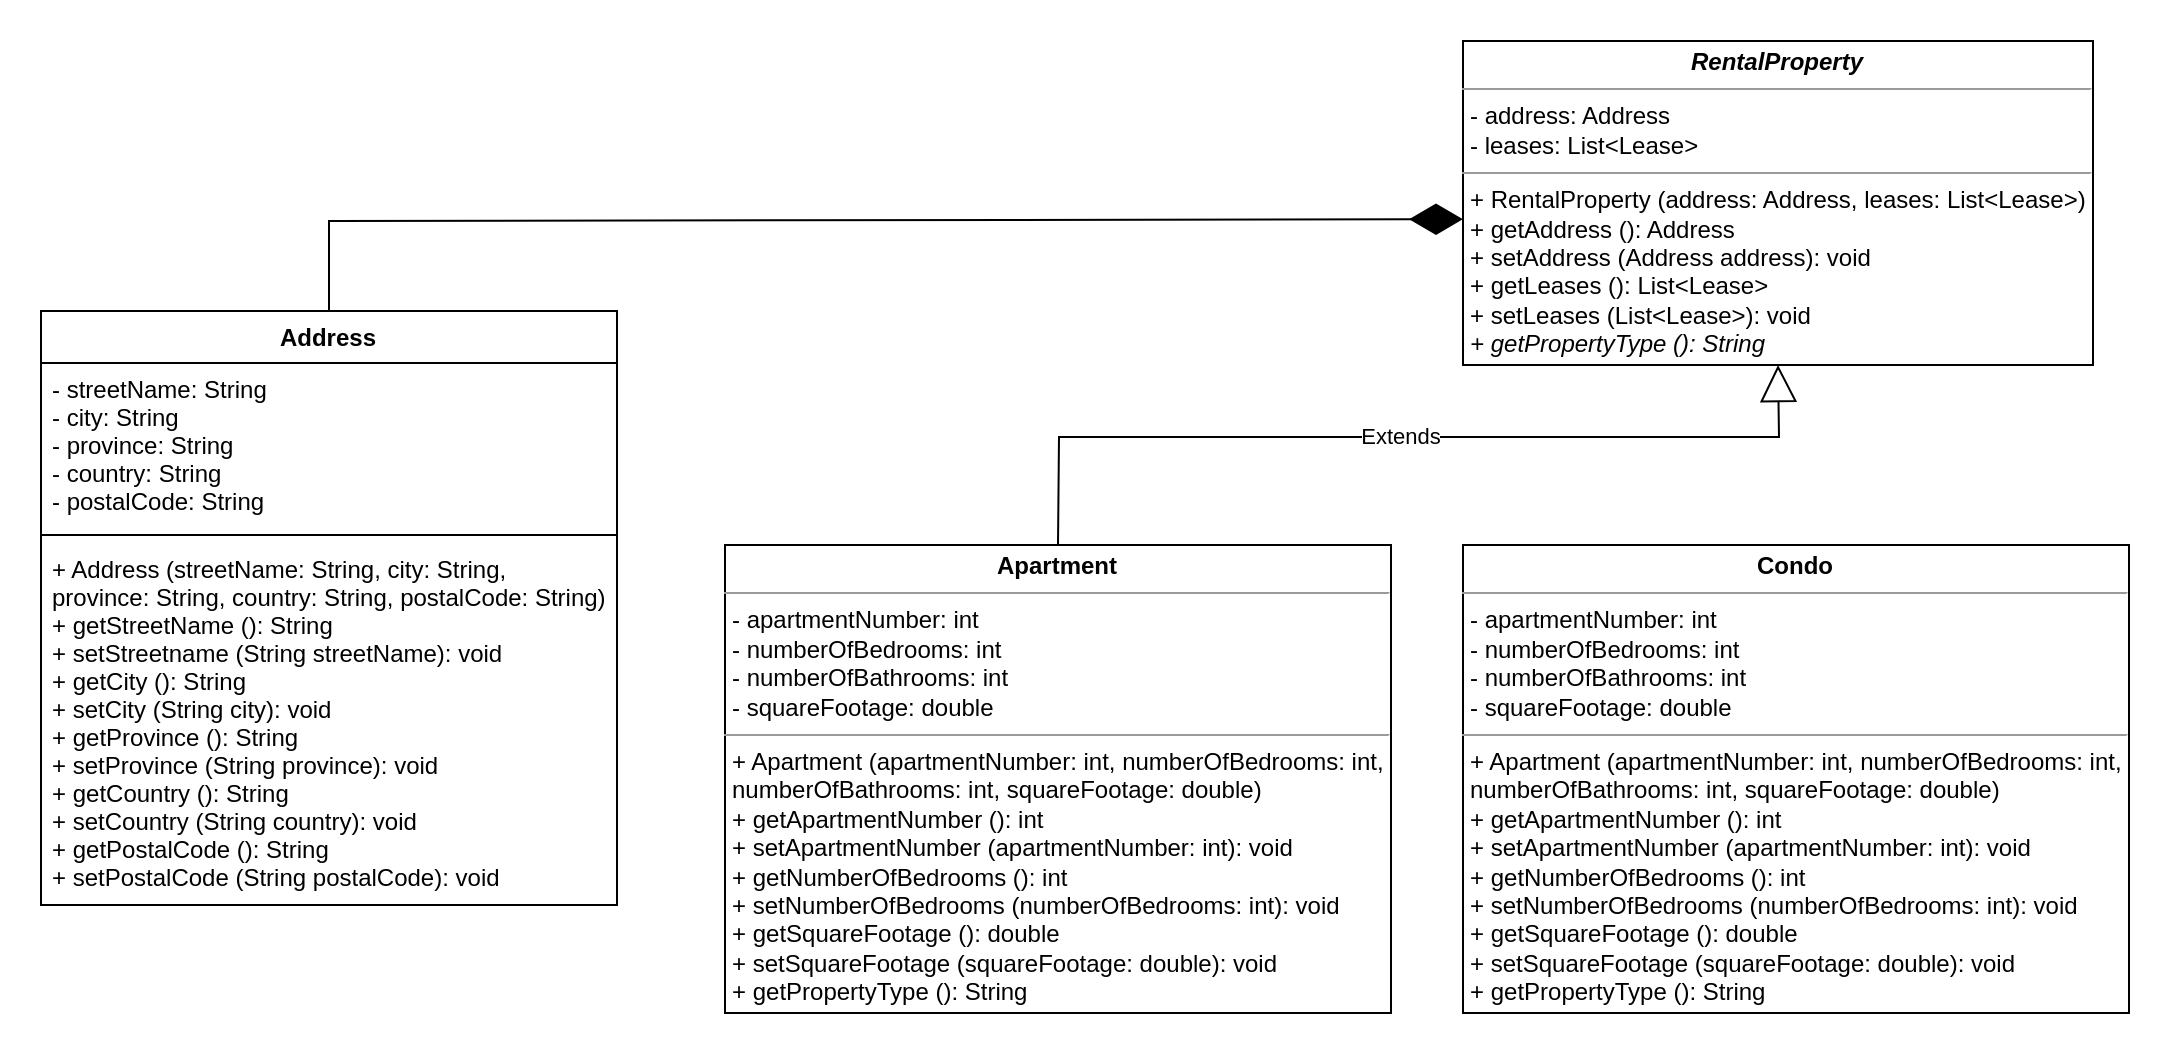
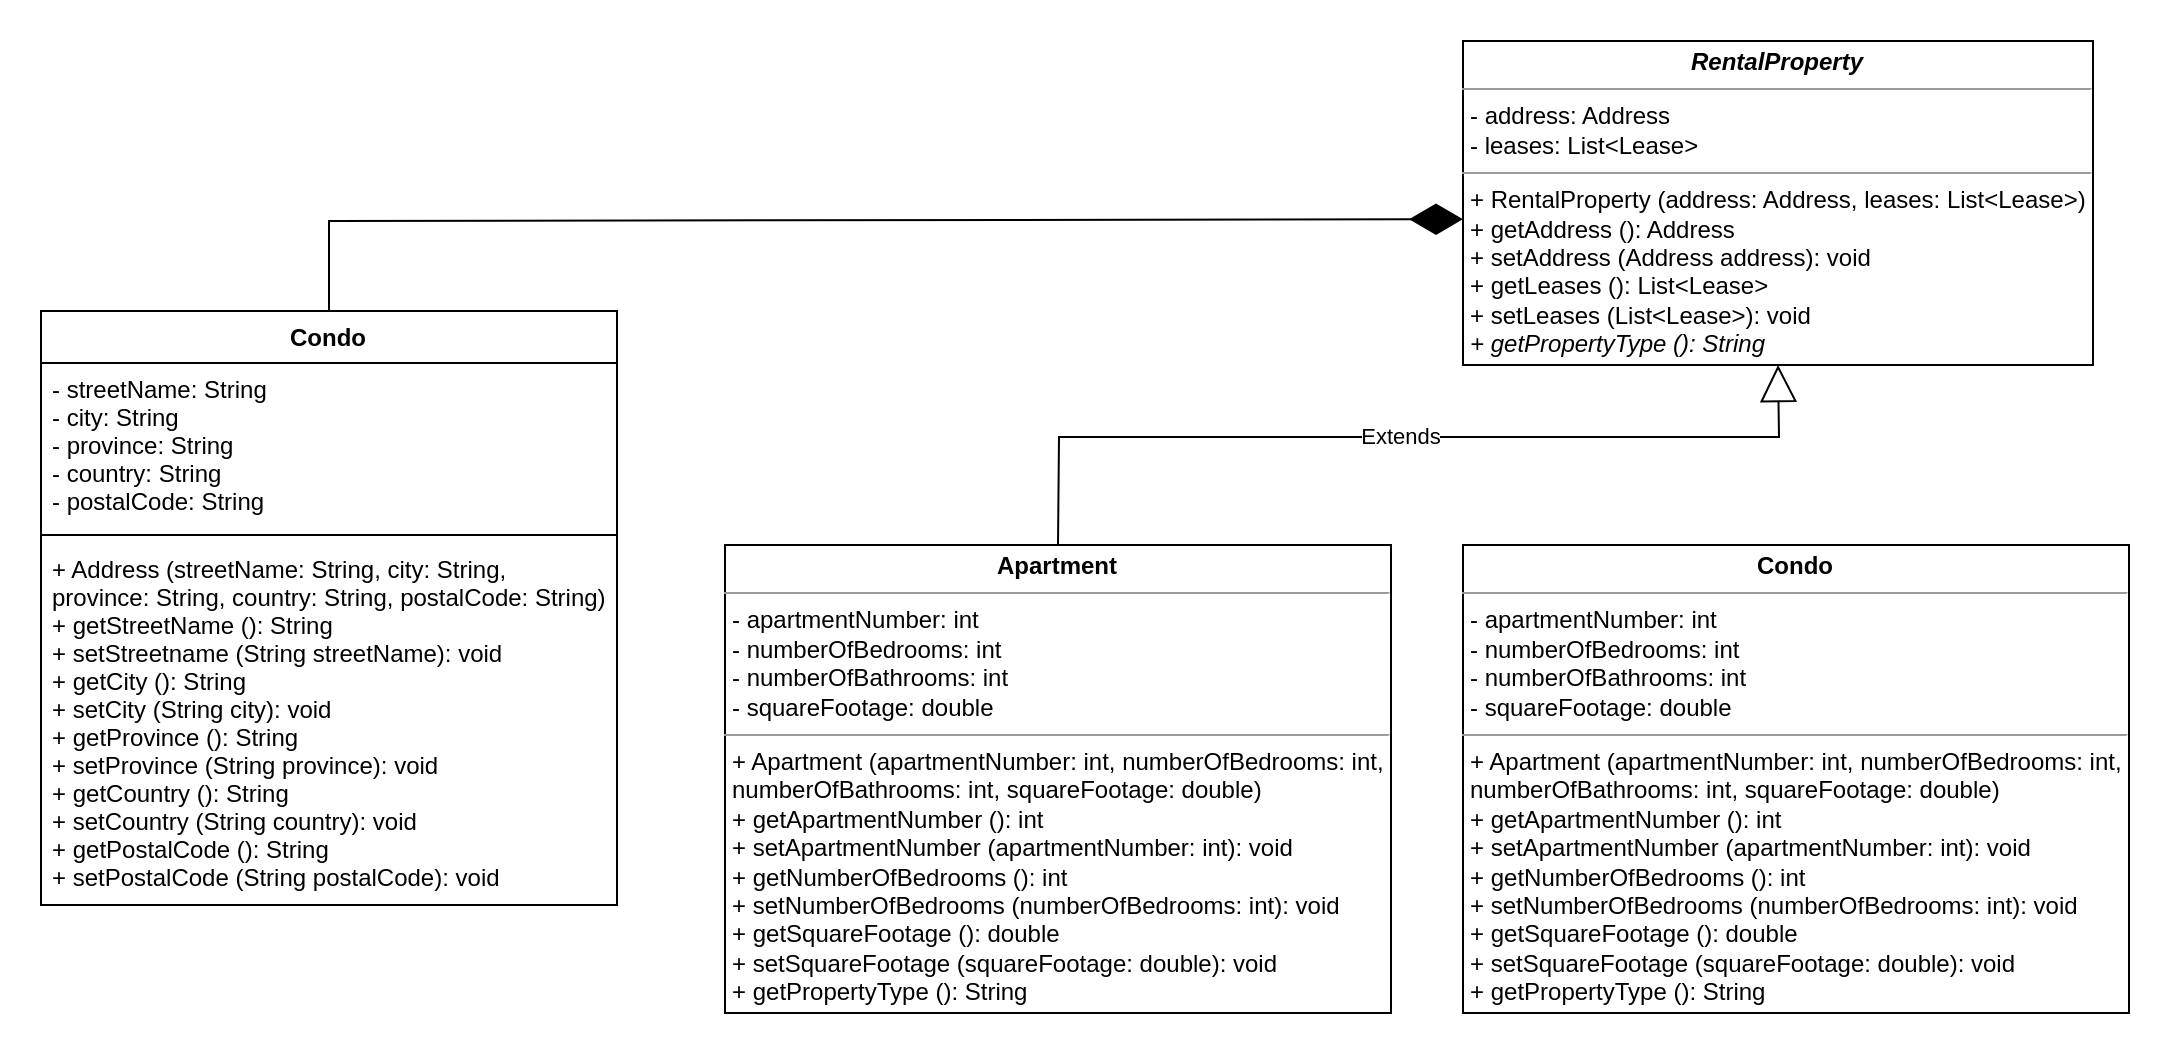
(328, 338) -> (328, 338)
